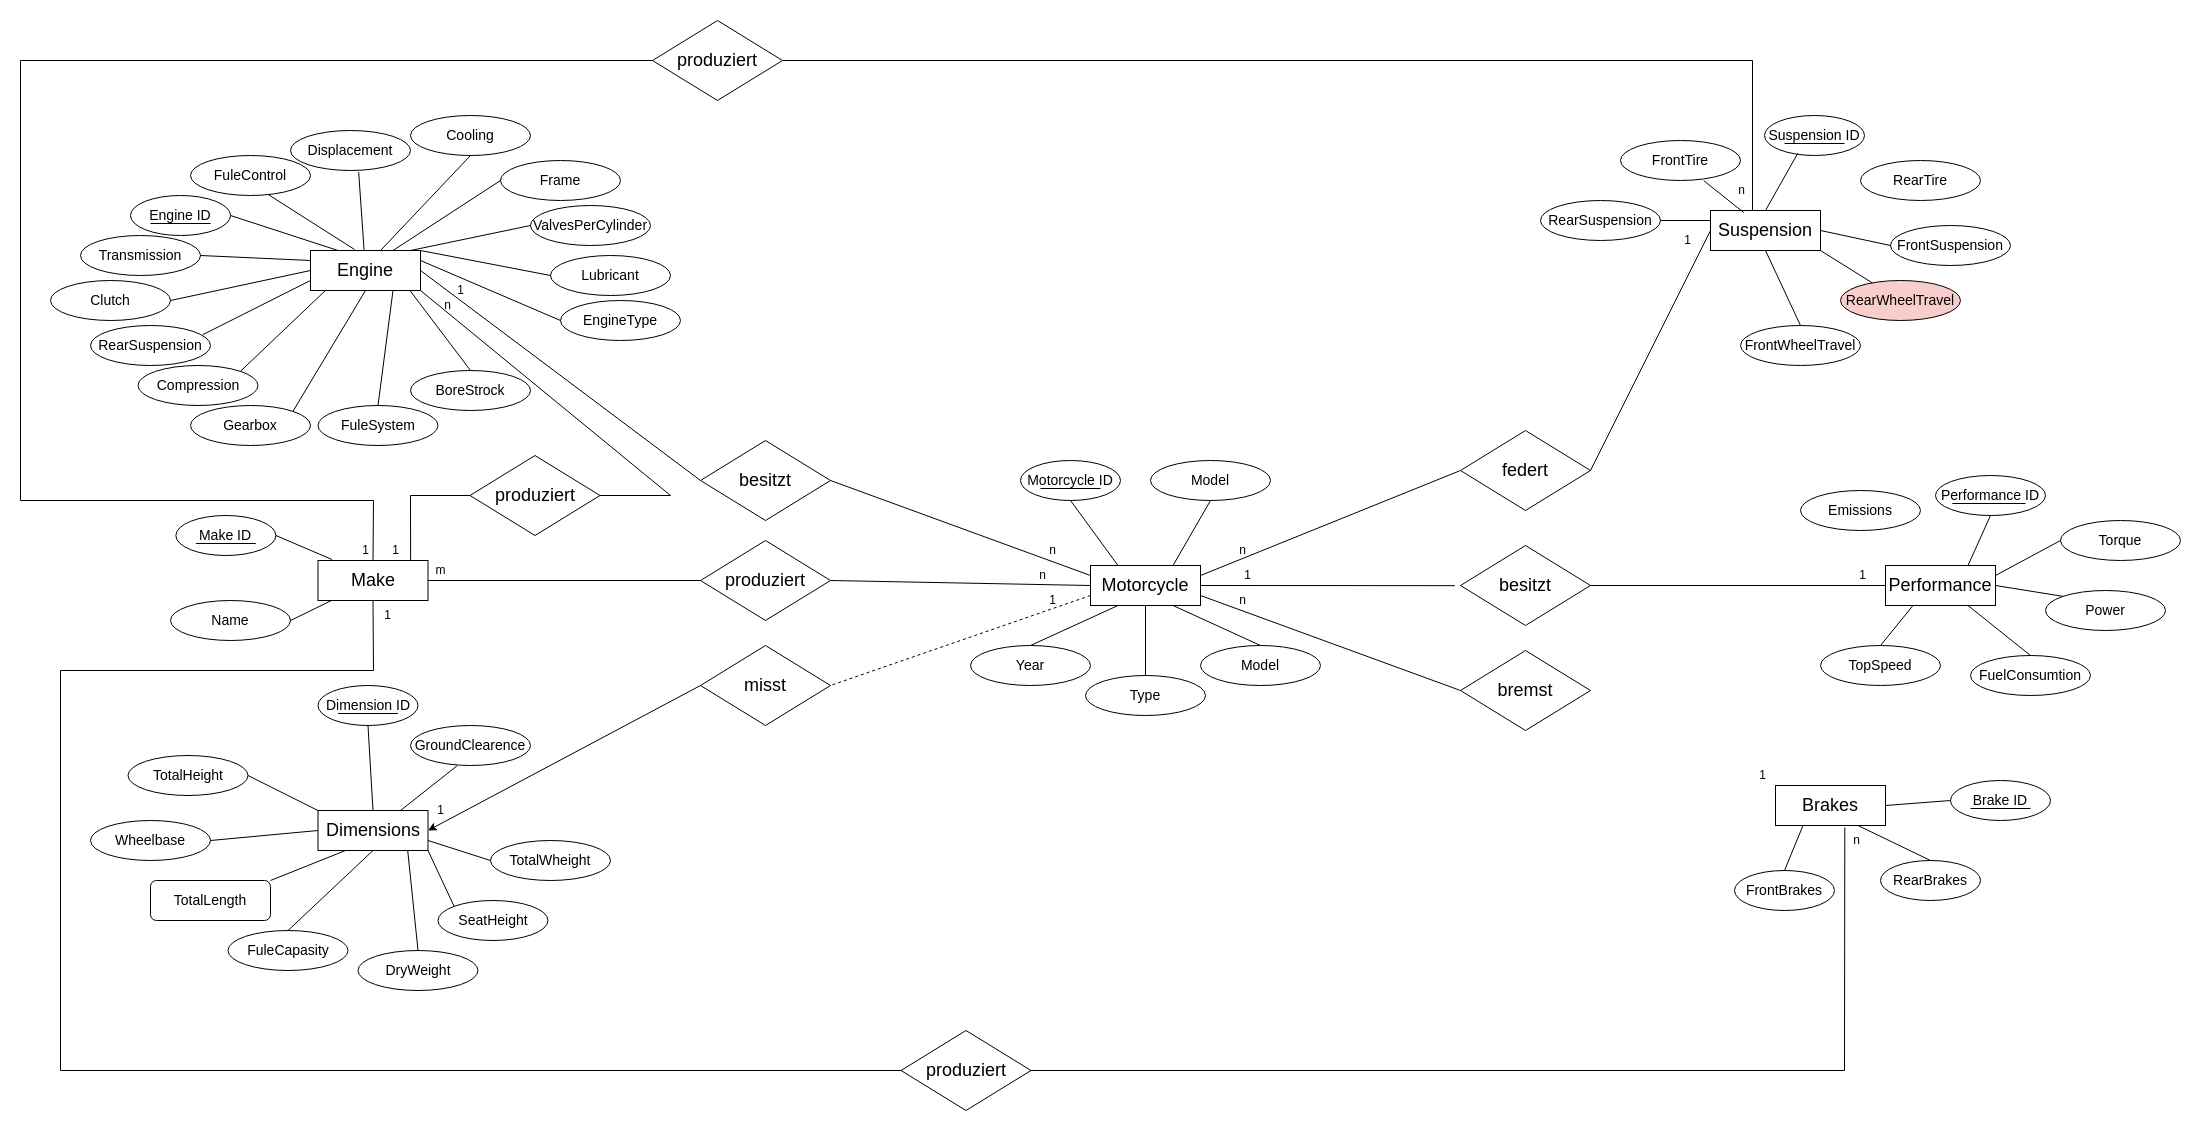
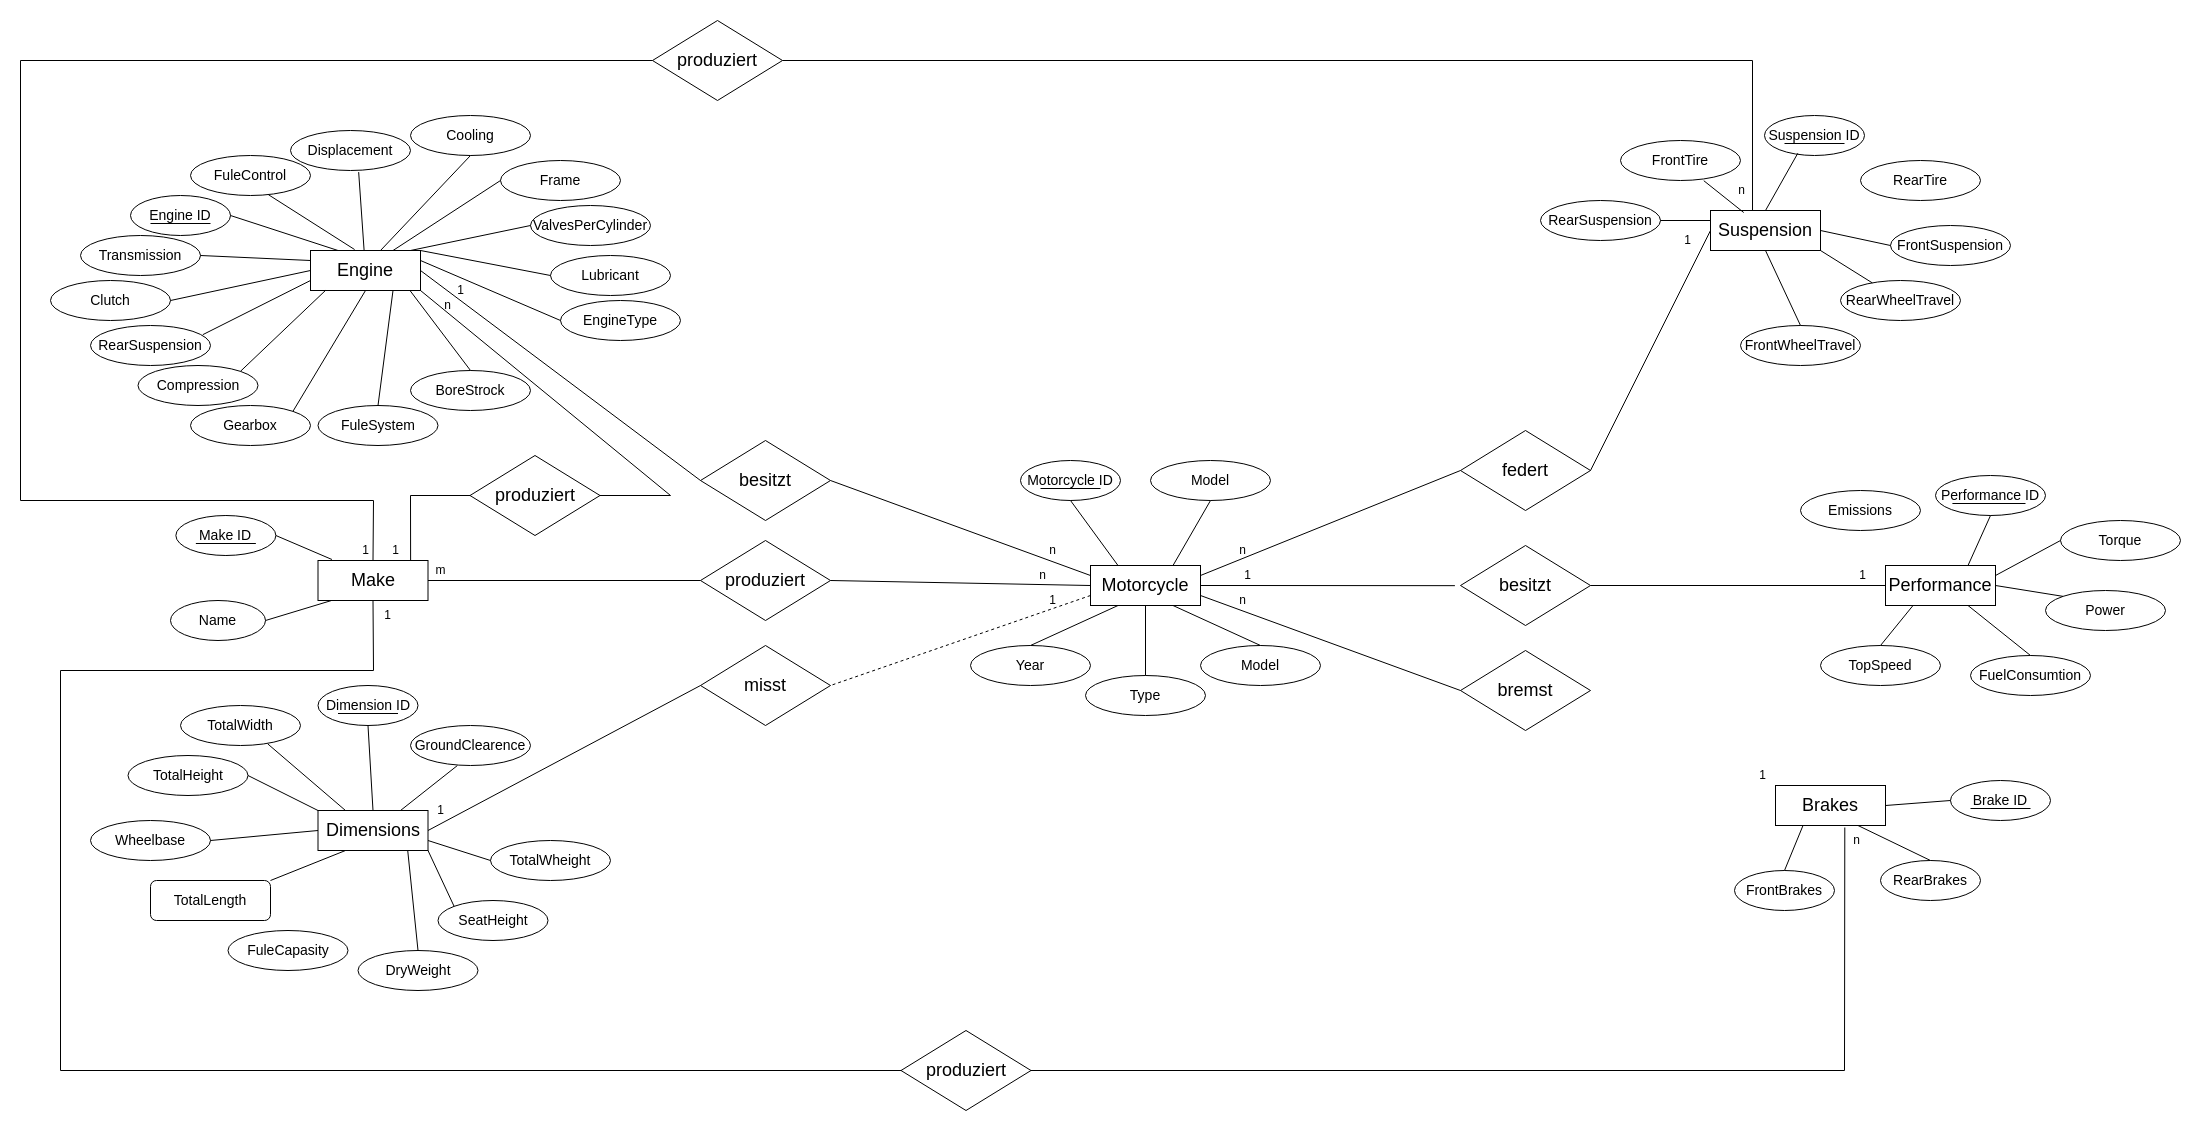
(1901, 301) -> (1901, 301)
(231, 621) -> (218, 621)
none -> (241, 726)
none -> (307, 777)
(435, 827) -> (432, 828)
(331, 891) -> none
